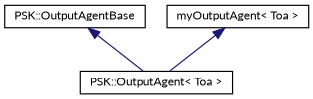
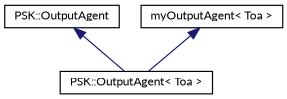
(75, 17) -> (62, 17)
